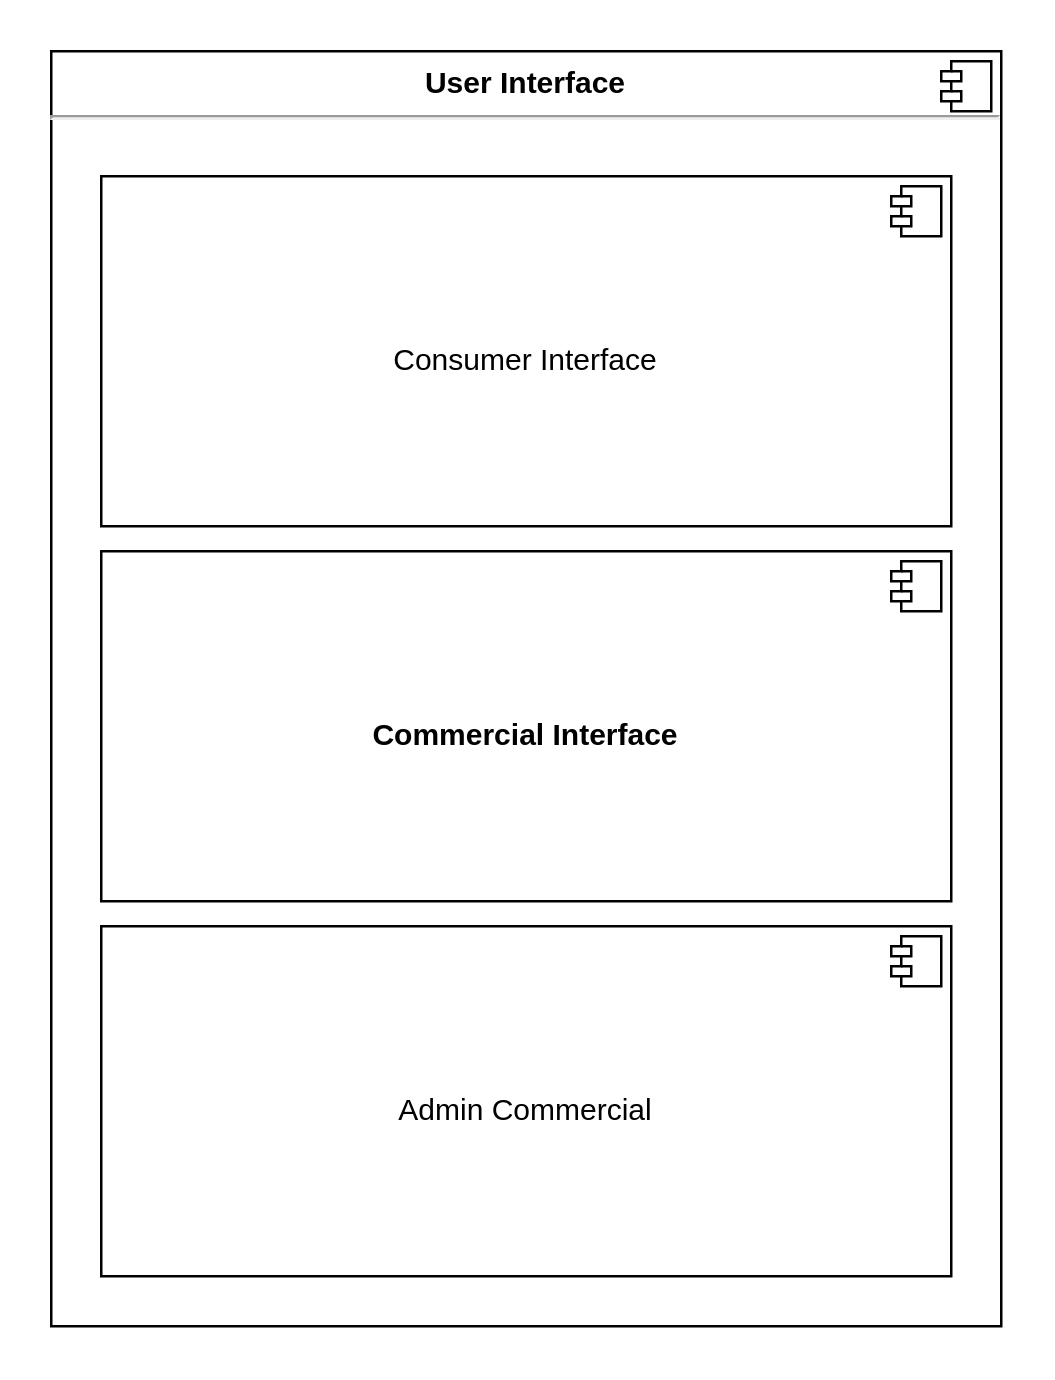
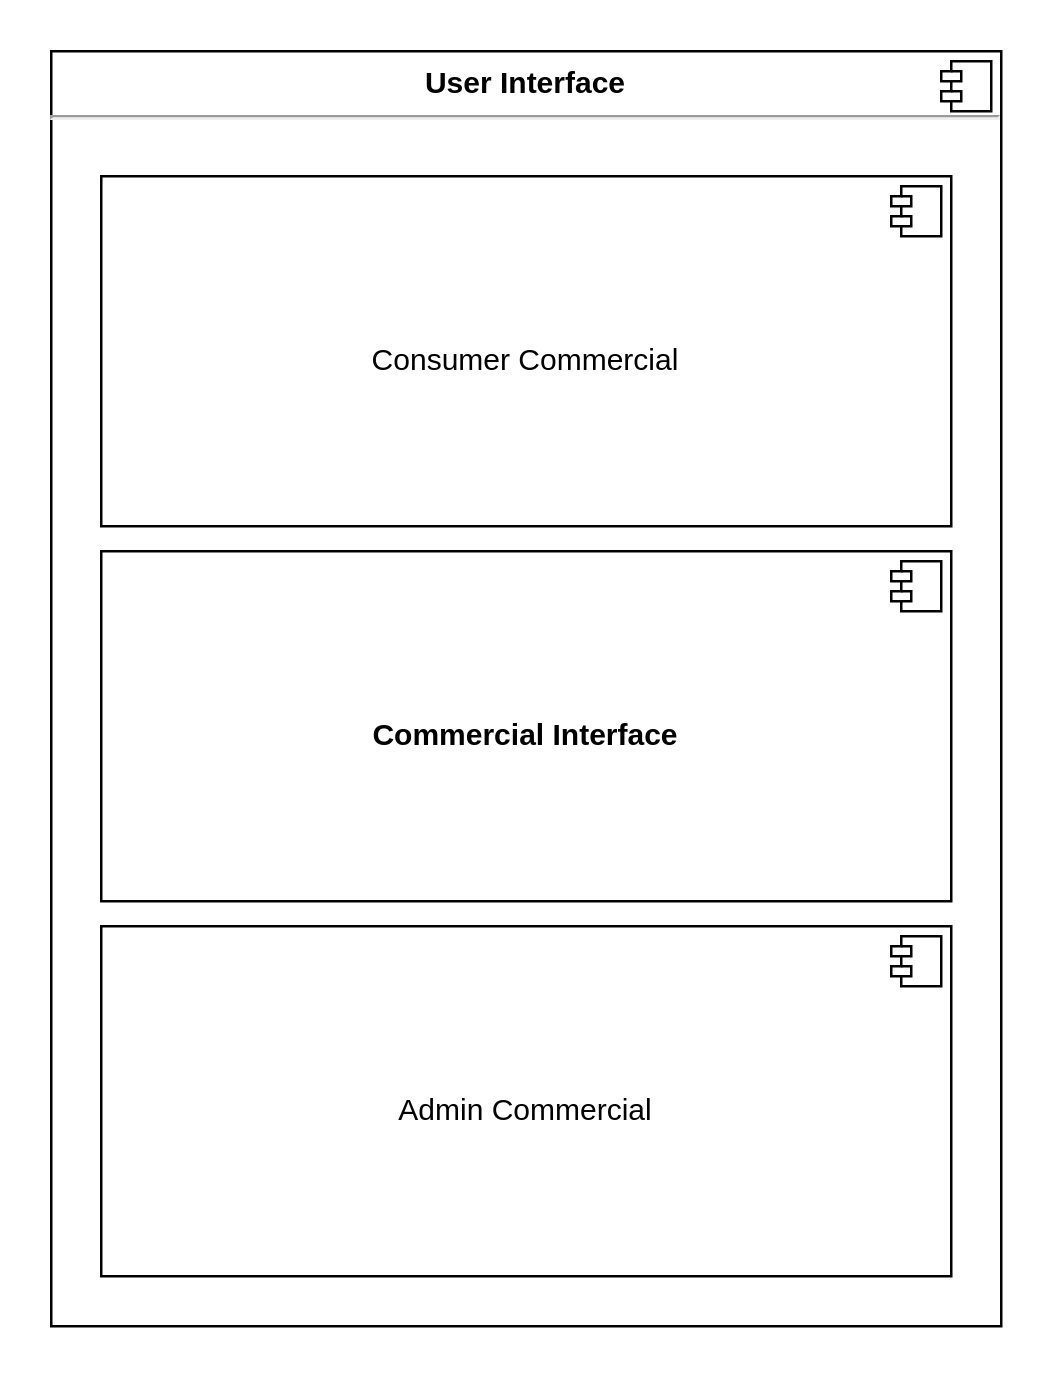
(526, 176) -> (526, 176)
